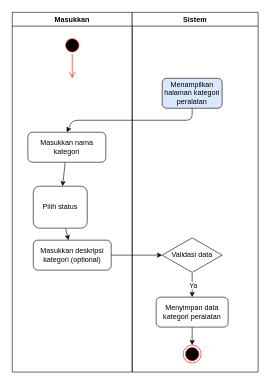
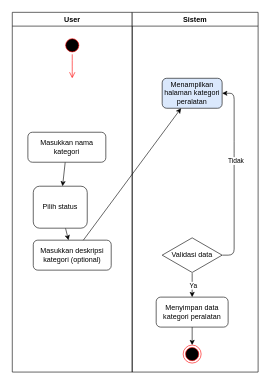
(72, 20) -> (72, 20)
none -> (232, 94)
(73, 122) -> none
(156, 255) -> (130, 177)
